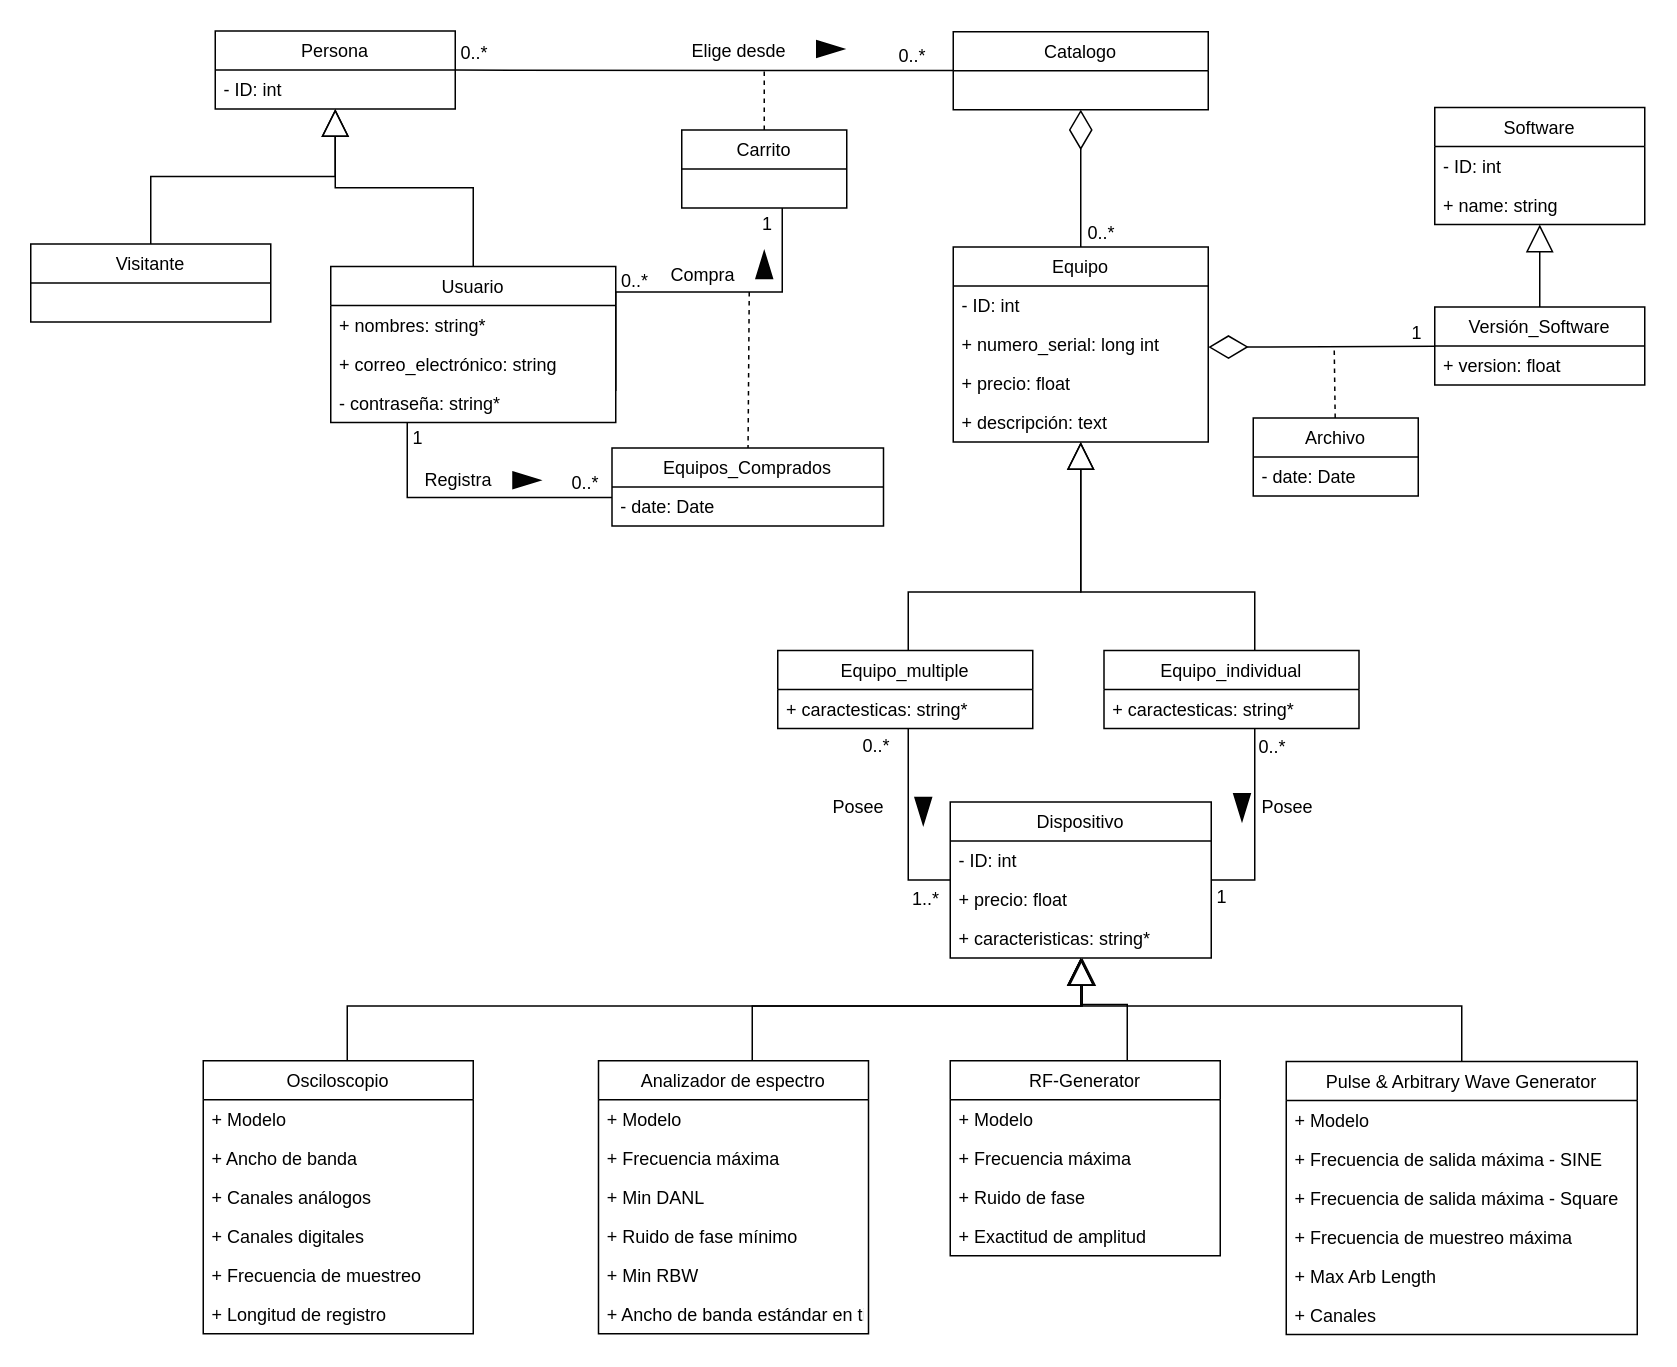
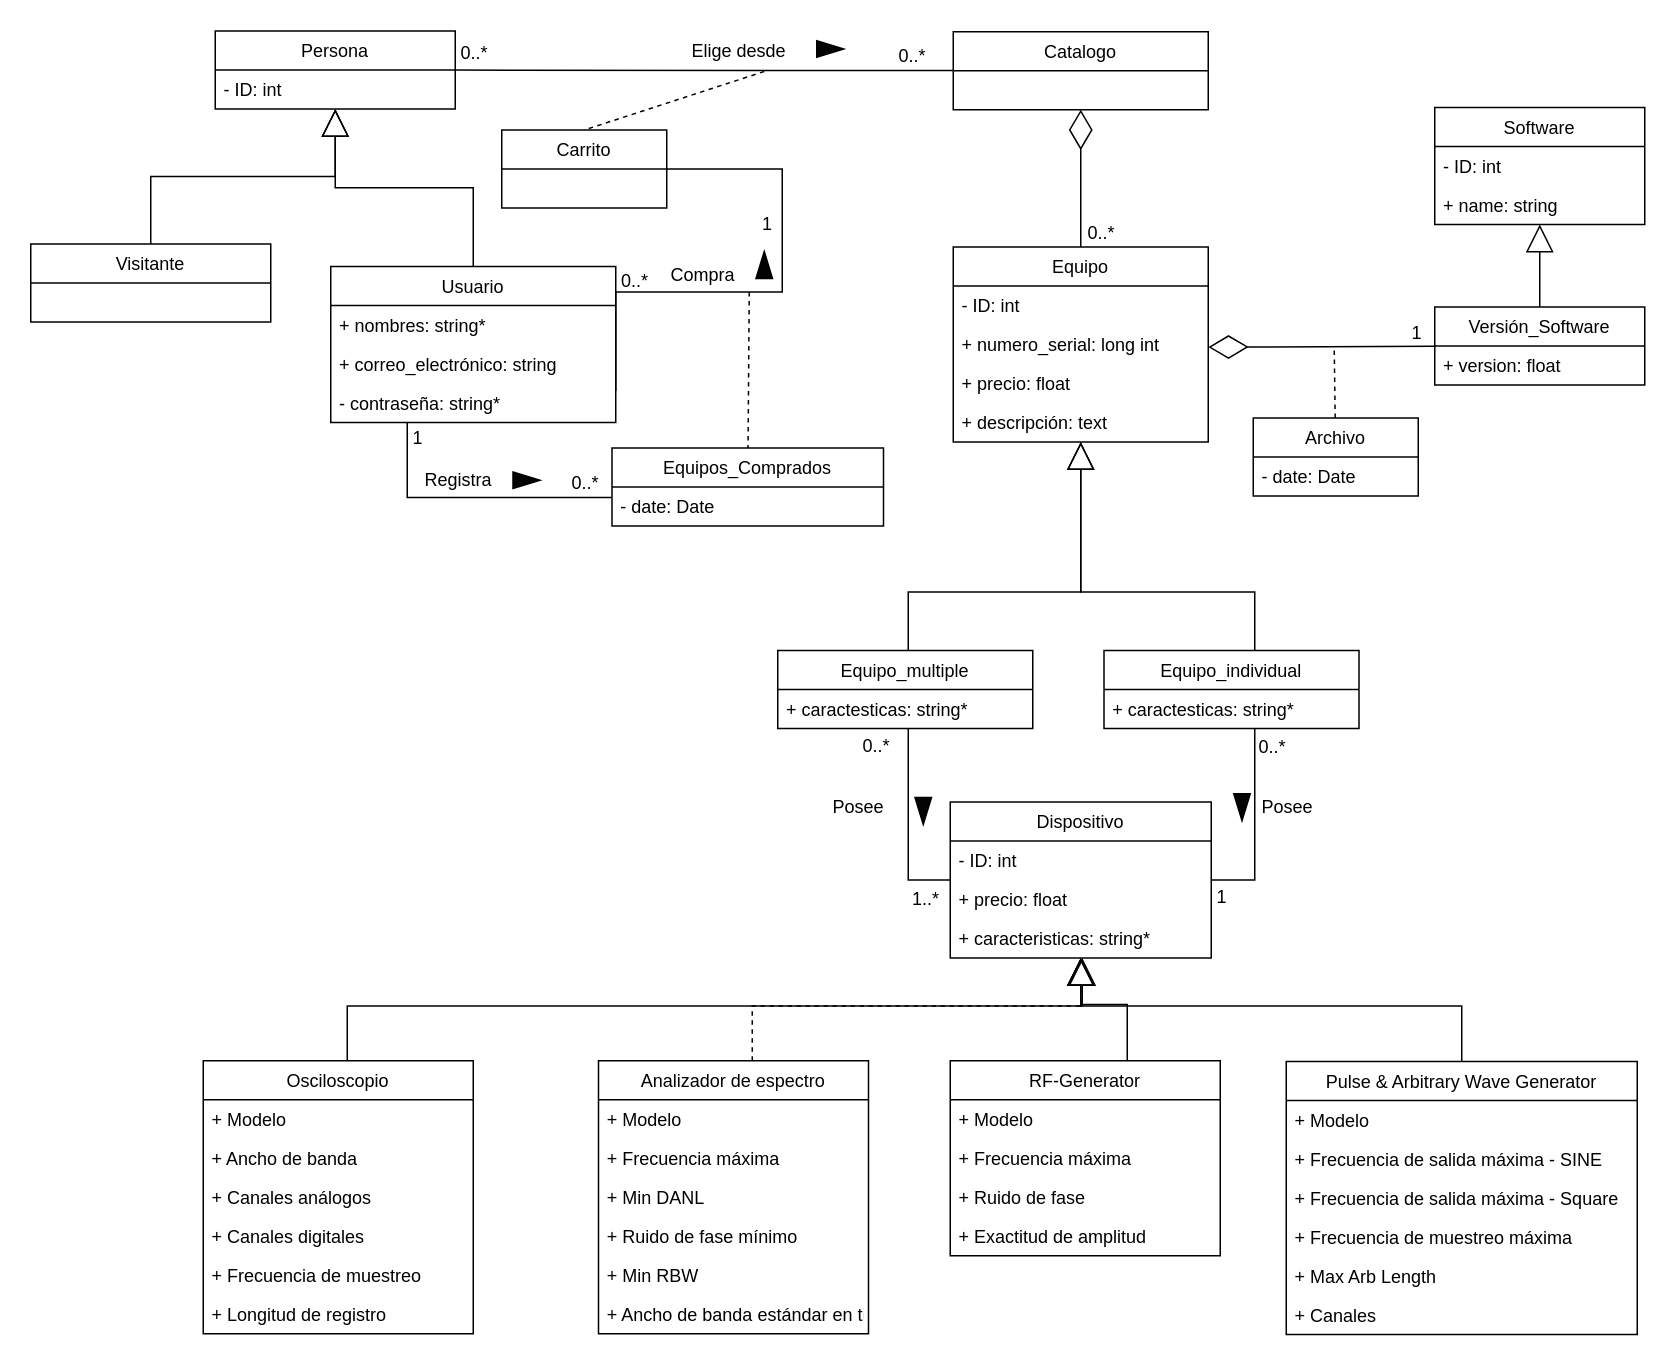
(764, 169) -> (584, 169)
(752, 1033) -> (752, 1033)
